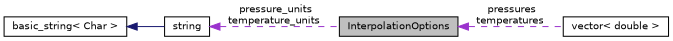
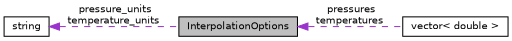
(65, 27) -> none
